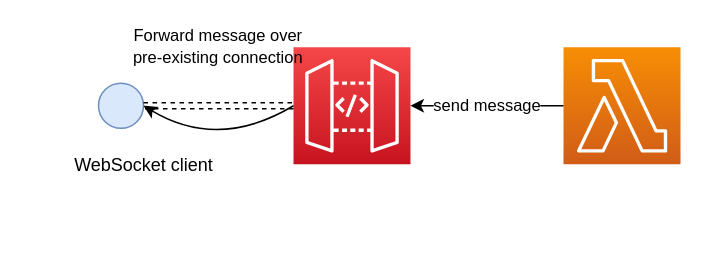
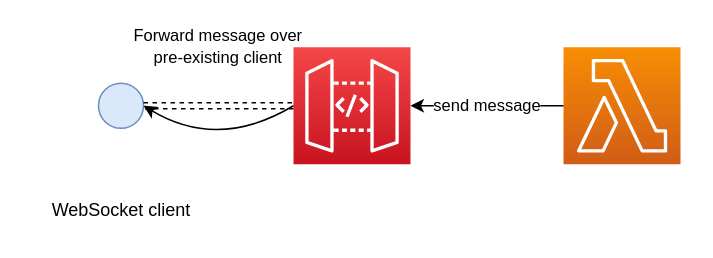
(218, 46) -> (218, 46)
(143, 166) -> (121, 211)
